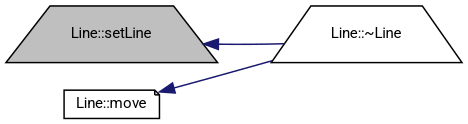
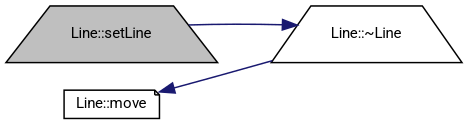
(251, 44) -> (236, 24)
